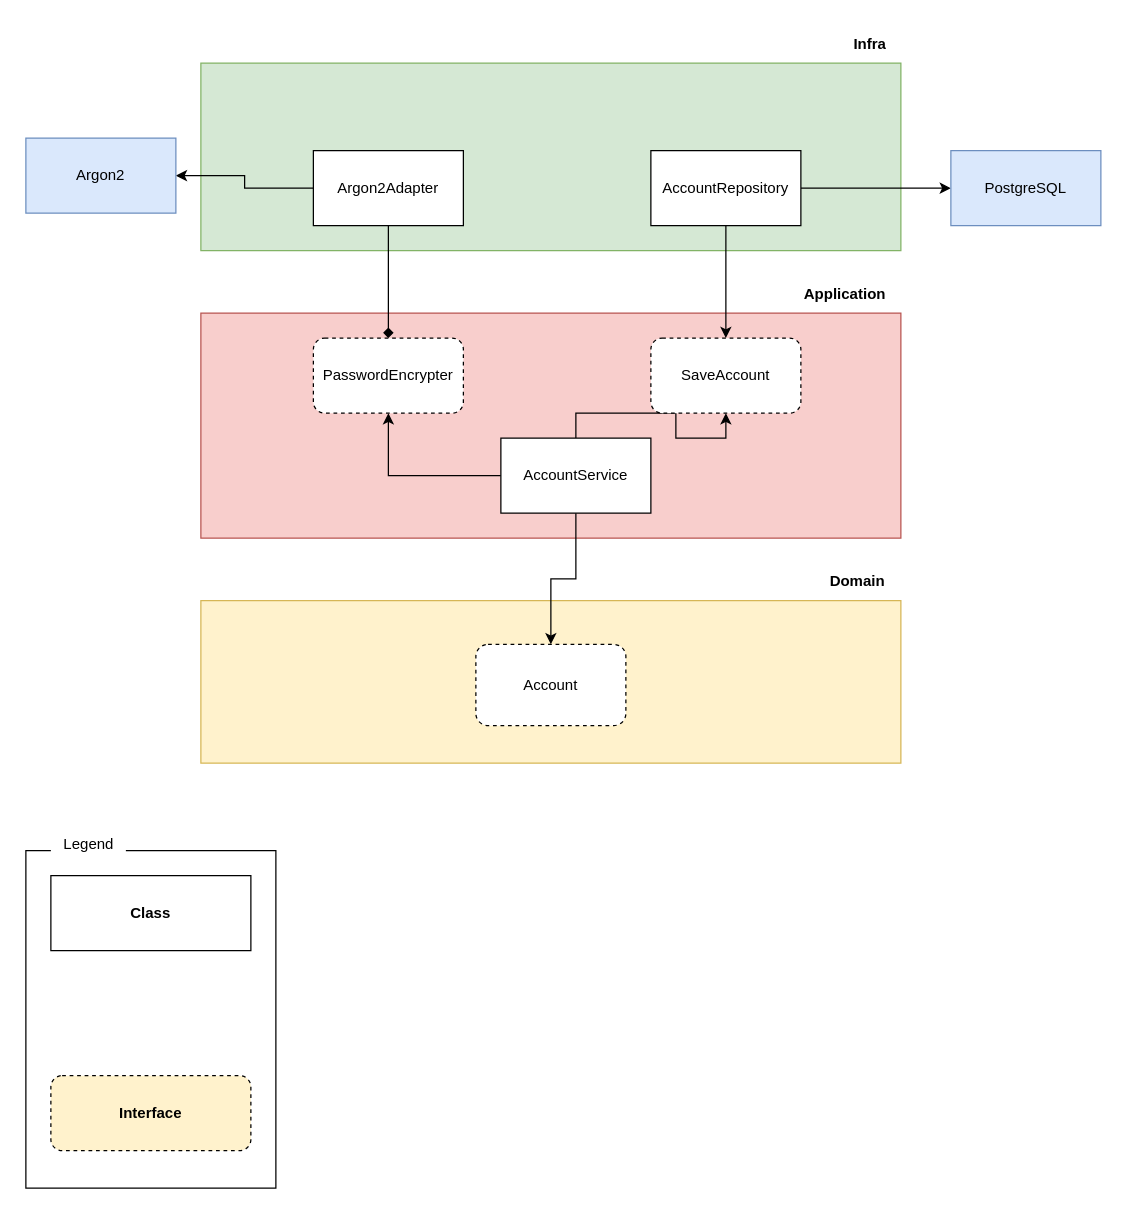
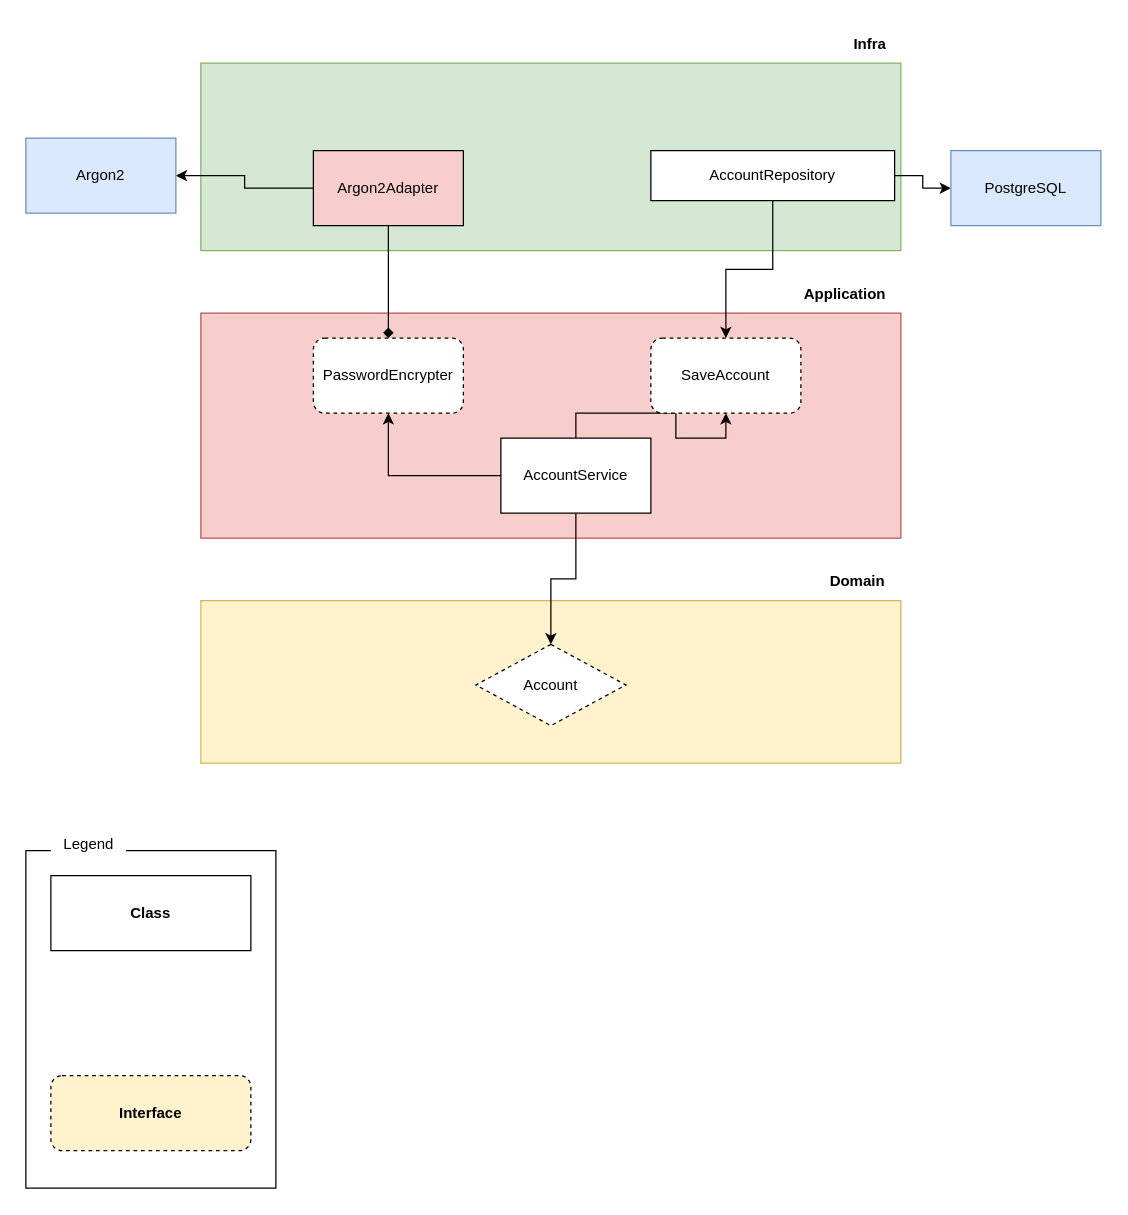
(388, 188) -> (388, 188)
(726, 188) -> (773, 176)
(551, 685) -> (551, 685)
